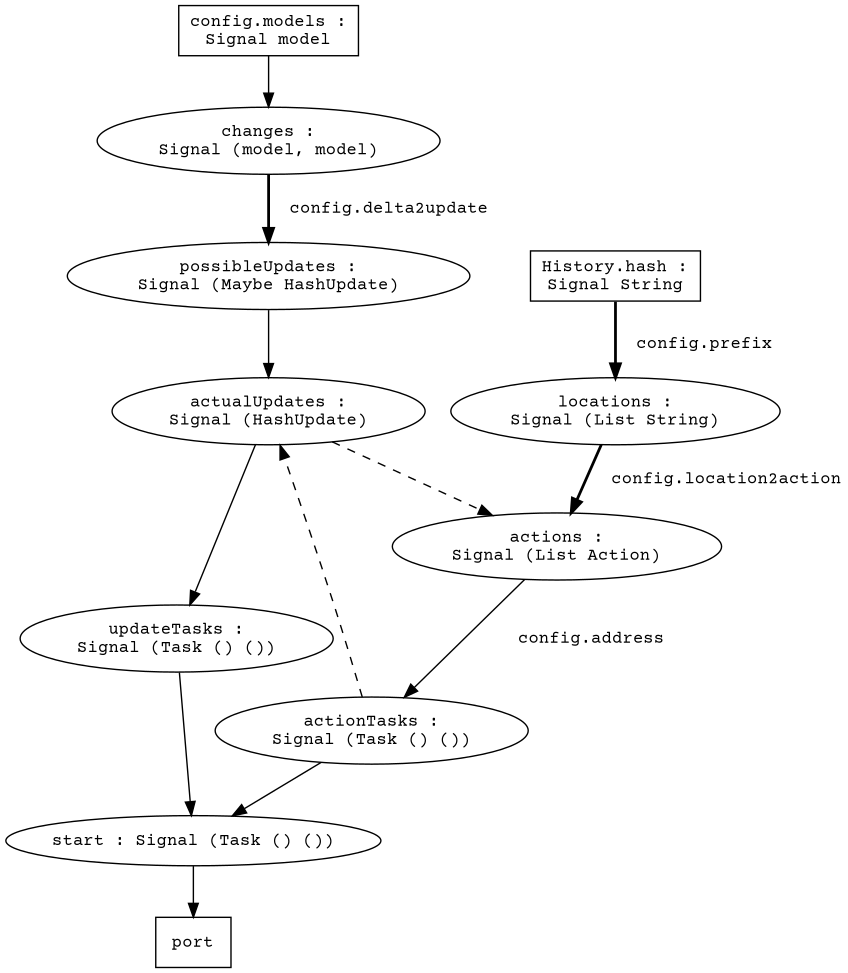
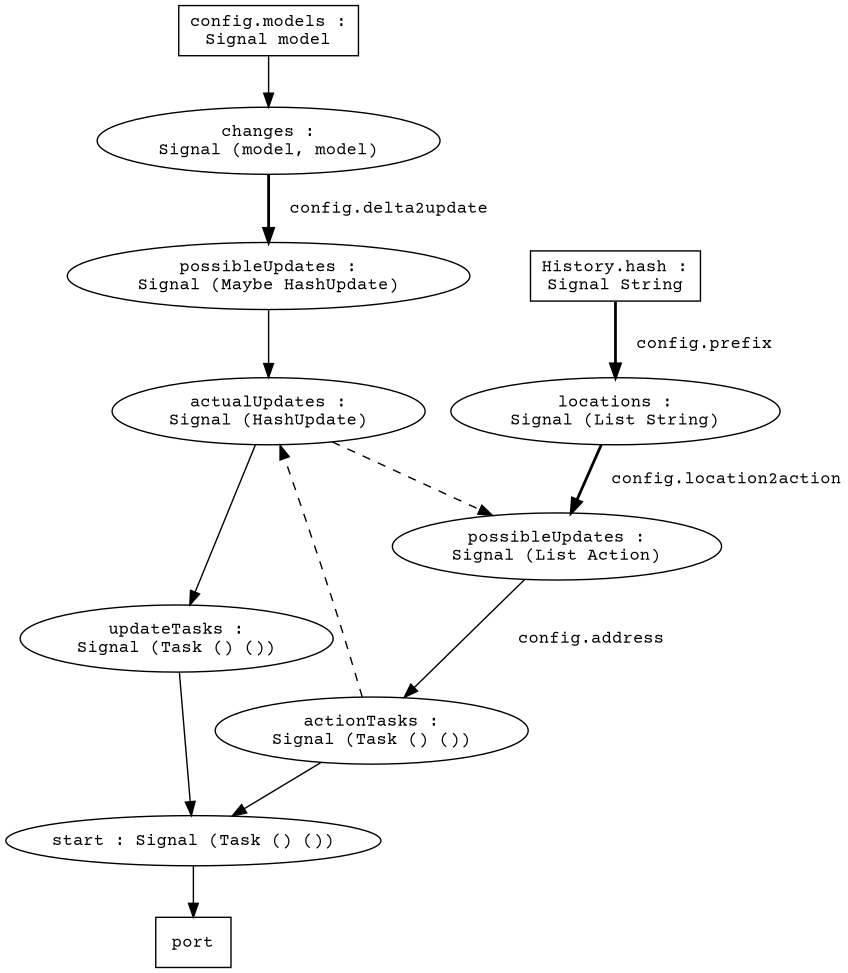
(557, 546) -> (557, 546)
